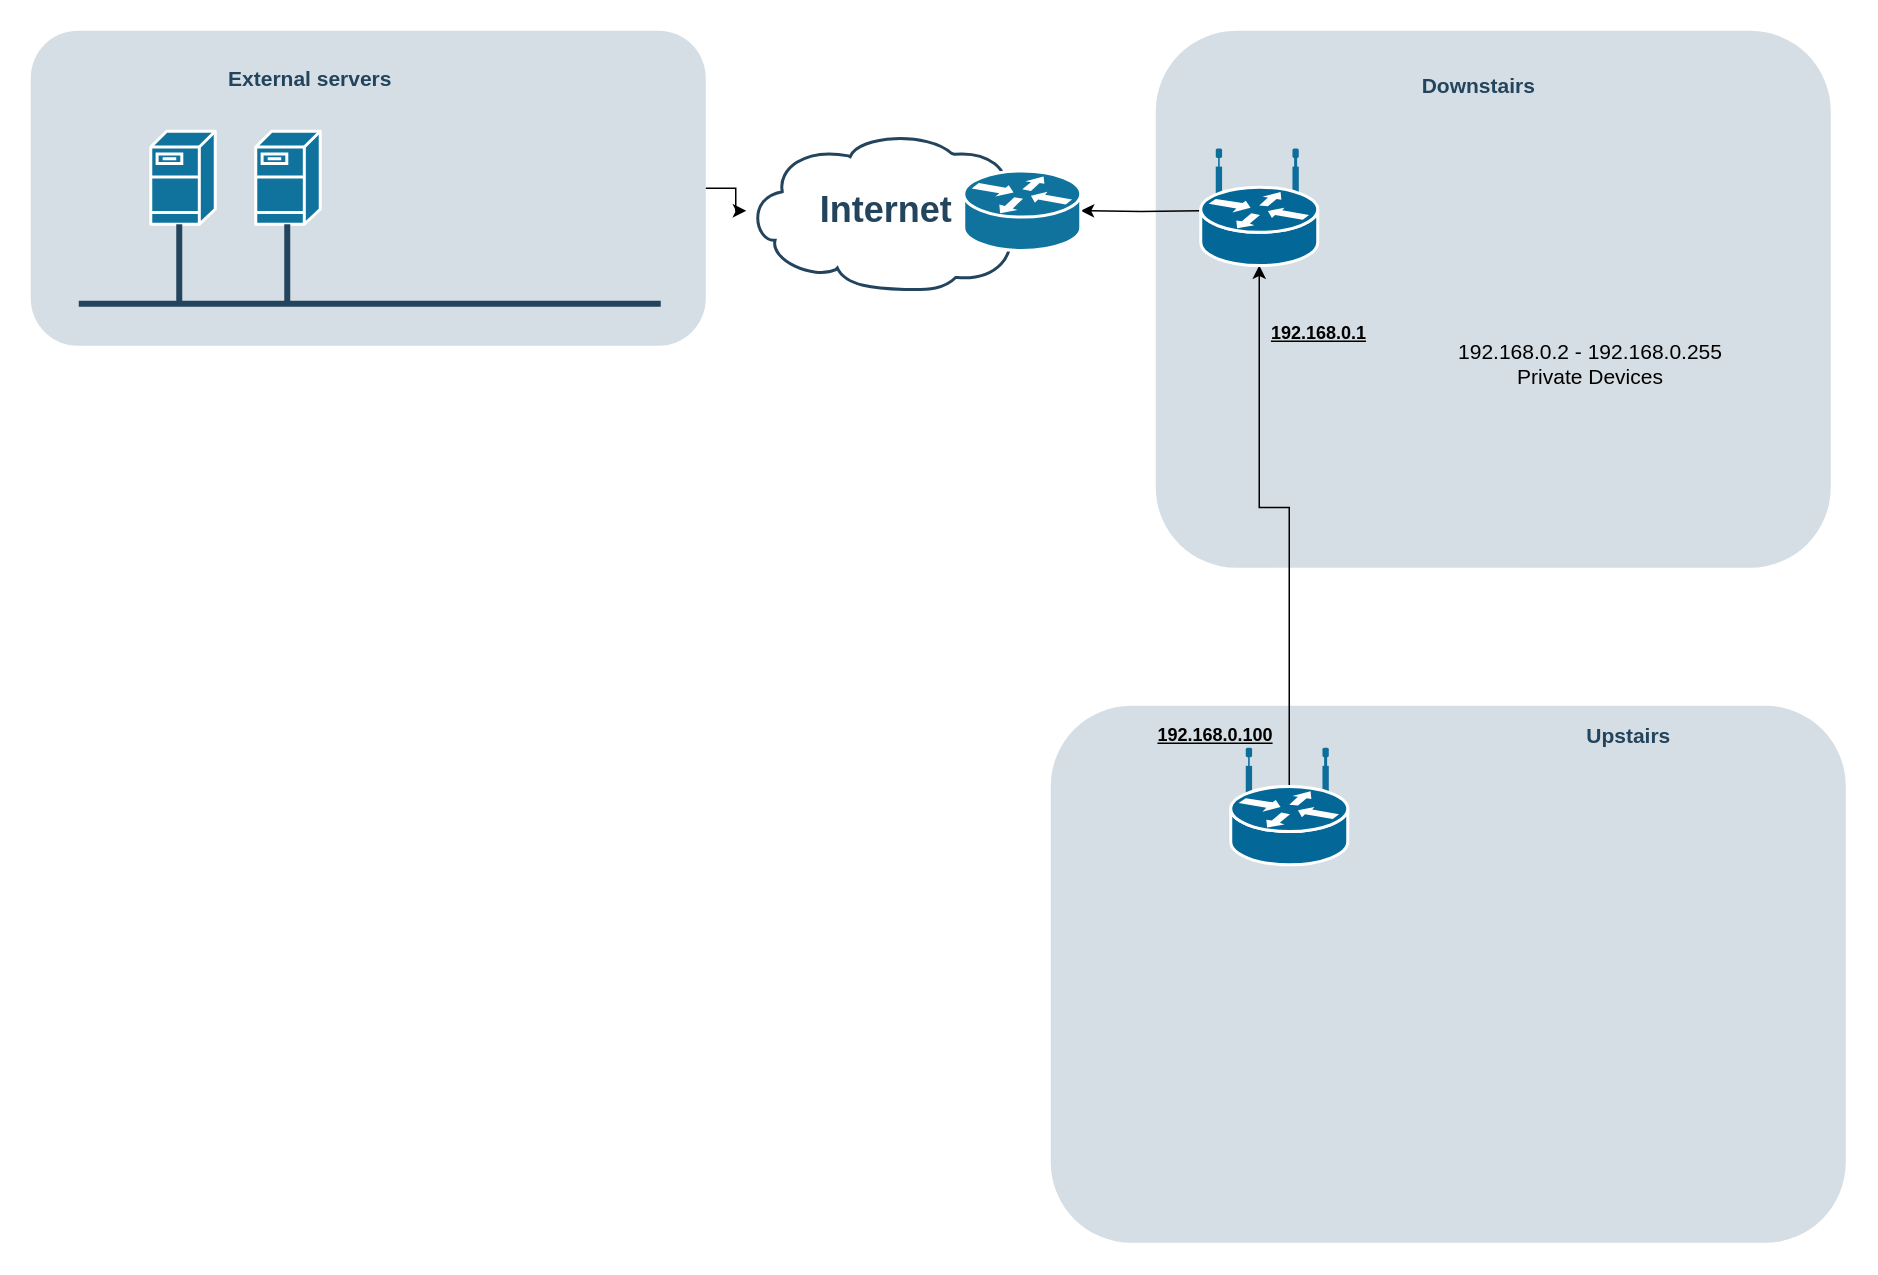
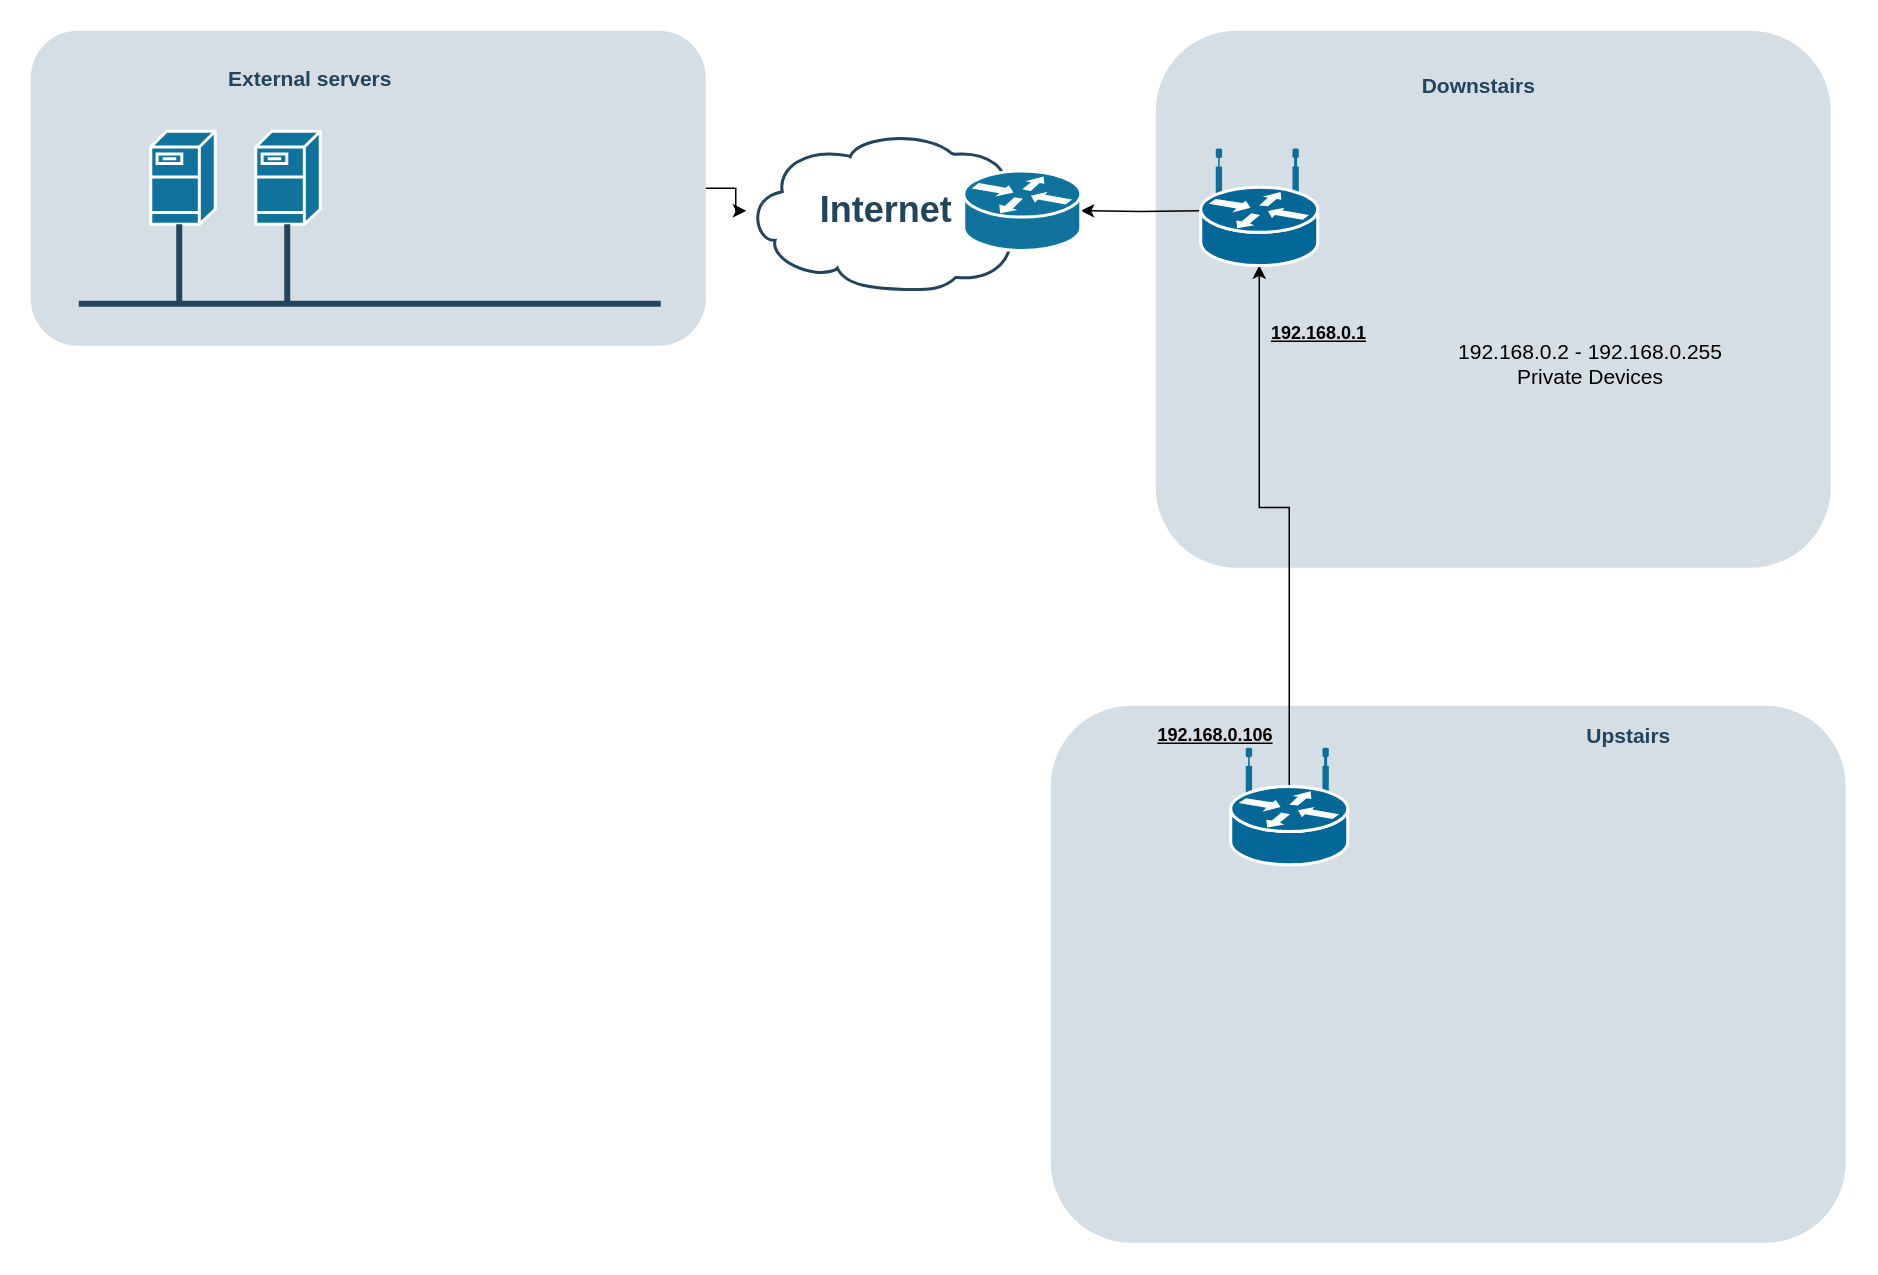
(1216, 736) -> (1216, 736)
